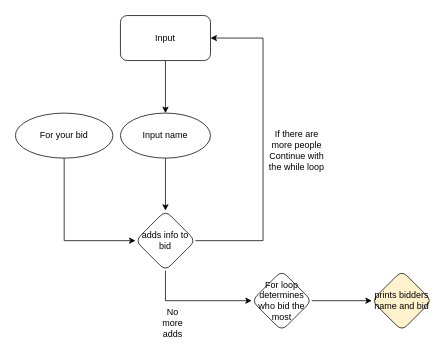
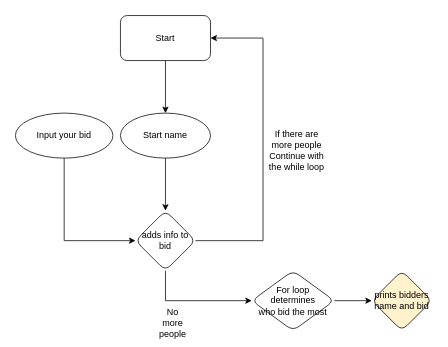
(165, 38) -> (165, 38)
(64, 135) -> (64, 135)
(165, 135) -> (165, 135)
(282, 300) -> (293, 300)
(173, 323) -> (173, 323)
